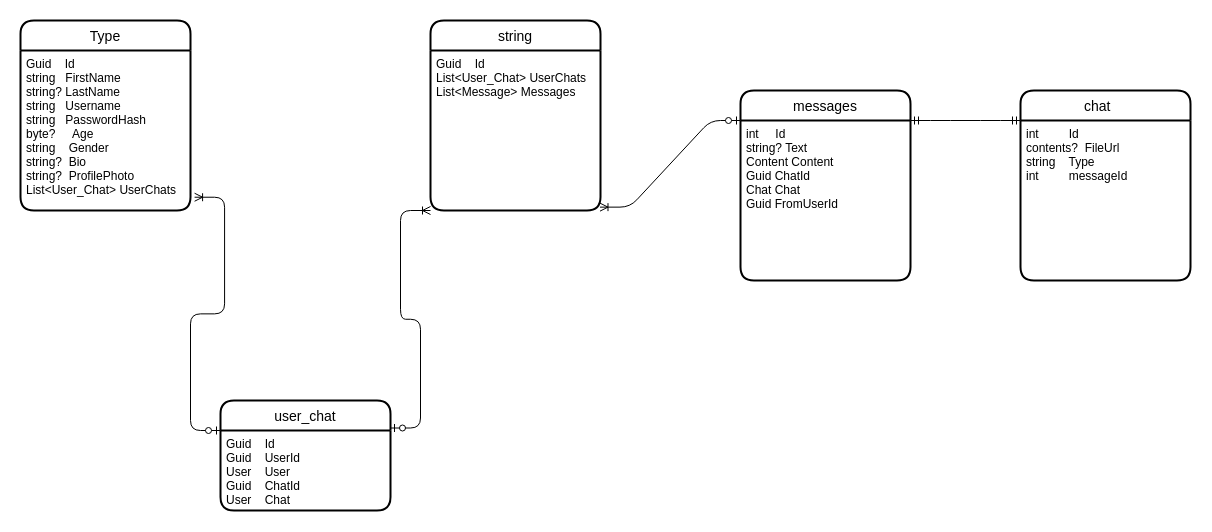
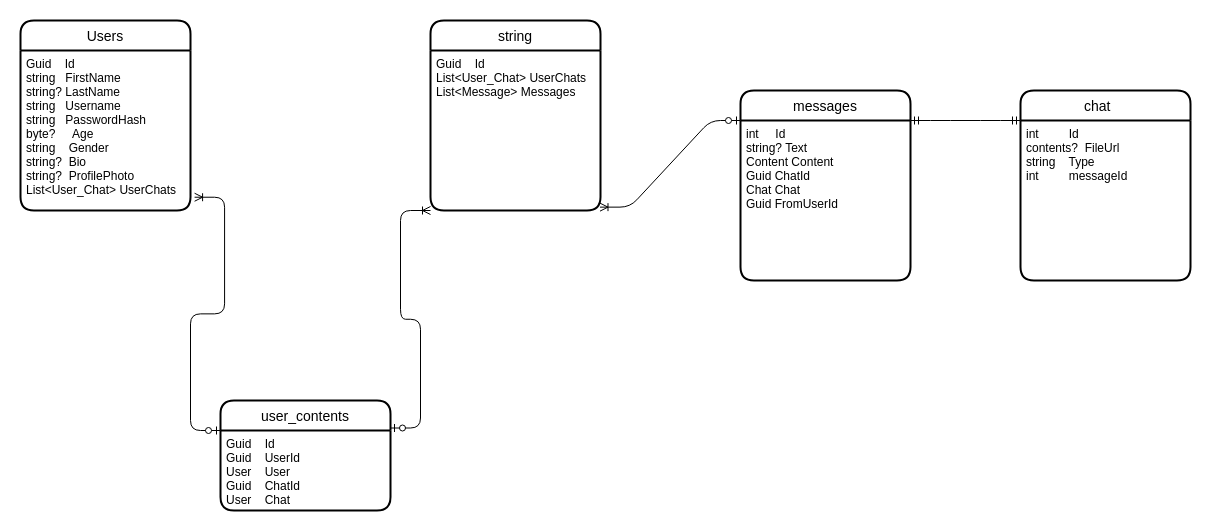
(105, 36) -> (105, 36)
(305, 416) -> (305, 416)
